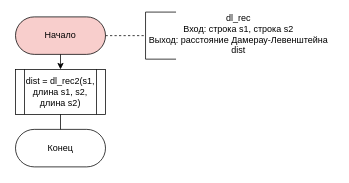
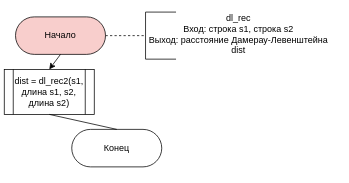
(60, 92) -> (49, 92)
(60, 148) -> (117, 148)
